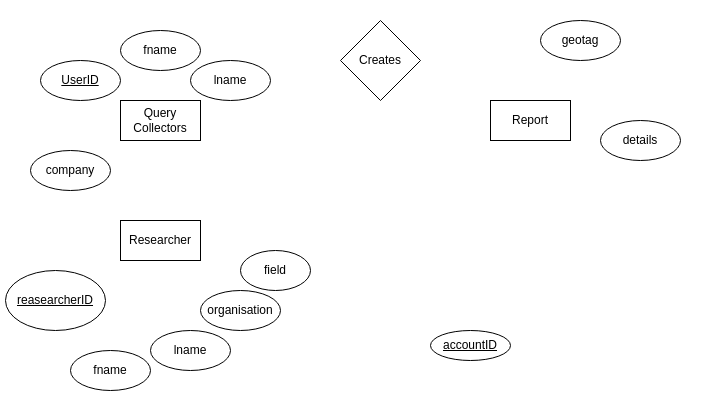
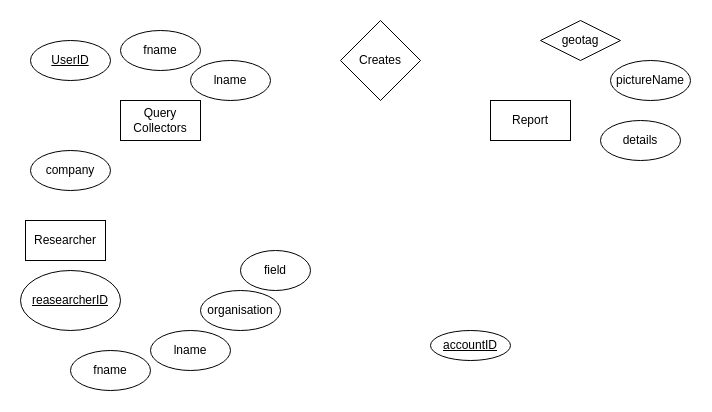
(581, 41) -> (581, 41)
(81, 81) -> (71, 61)
none -> (651, 81)
(161, 241) -> (66, 241)
(56, 301) -> (71, 301)
